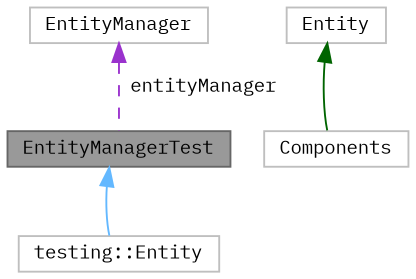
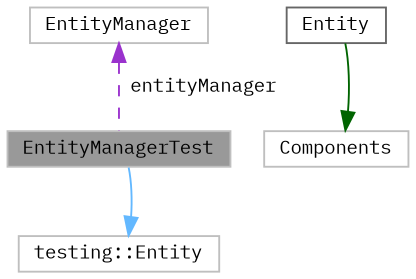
(336, 25) -> (336, 25)
(324, 96) -> (349, 77)
(119, 149) -> (119, 149)
(107, 211) -> (131, 192)
